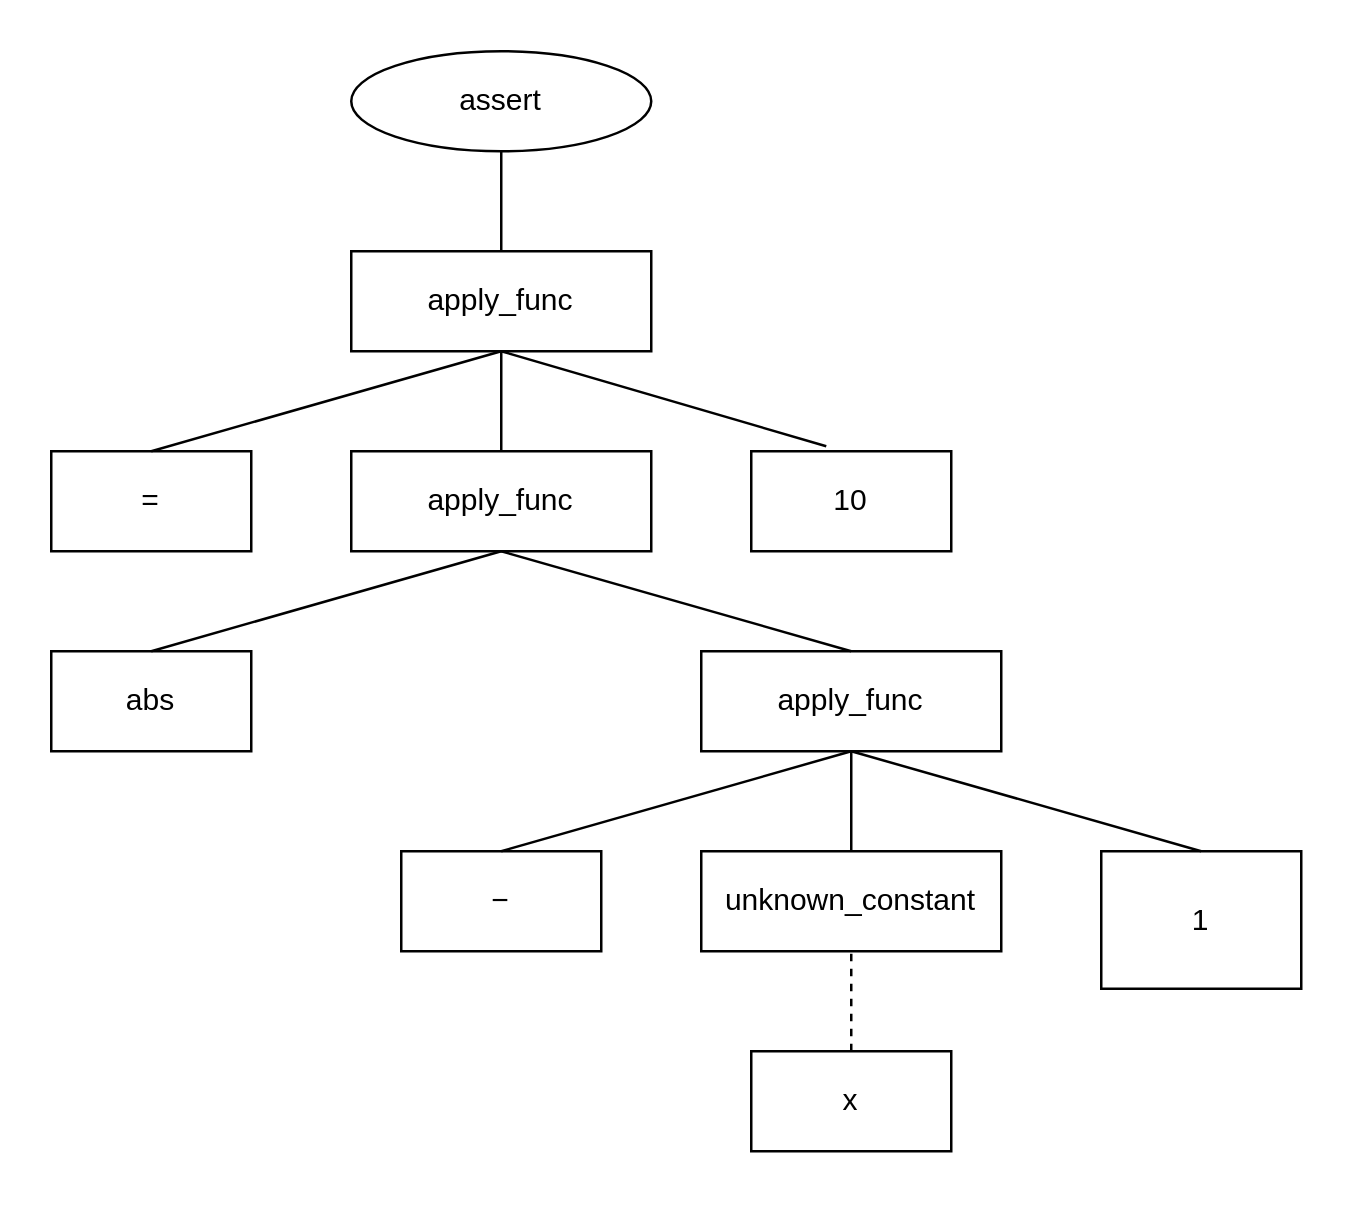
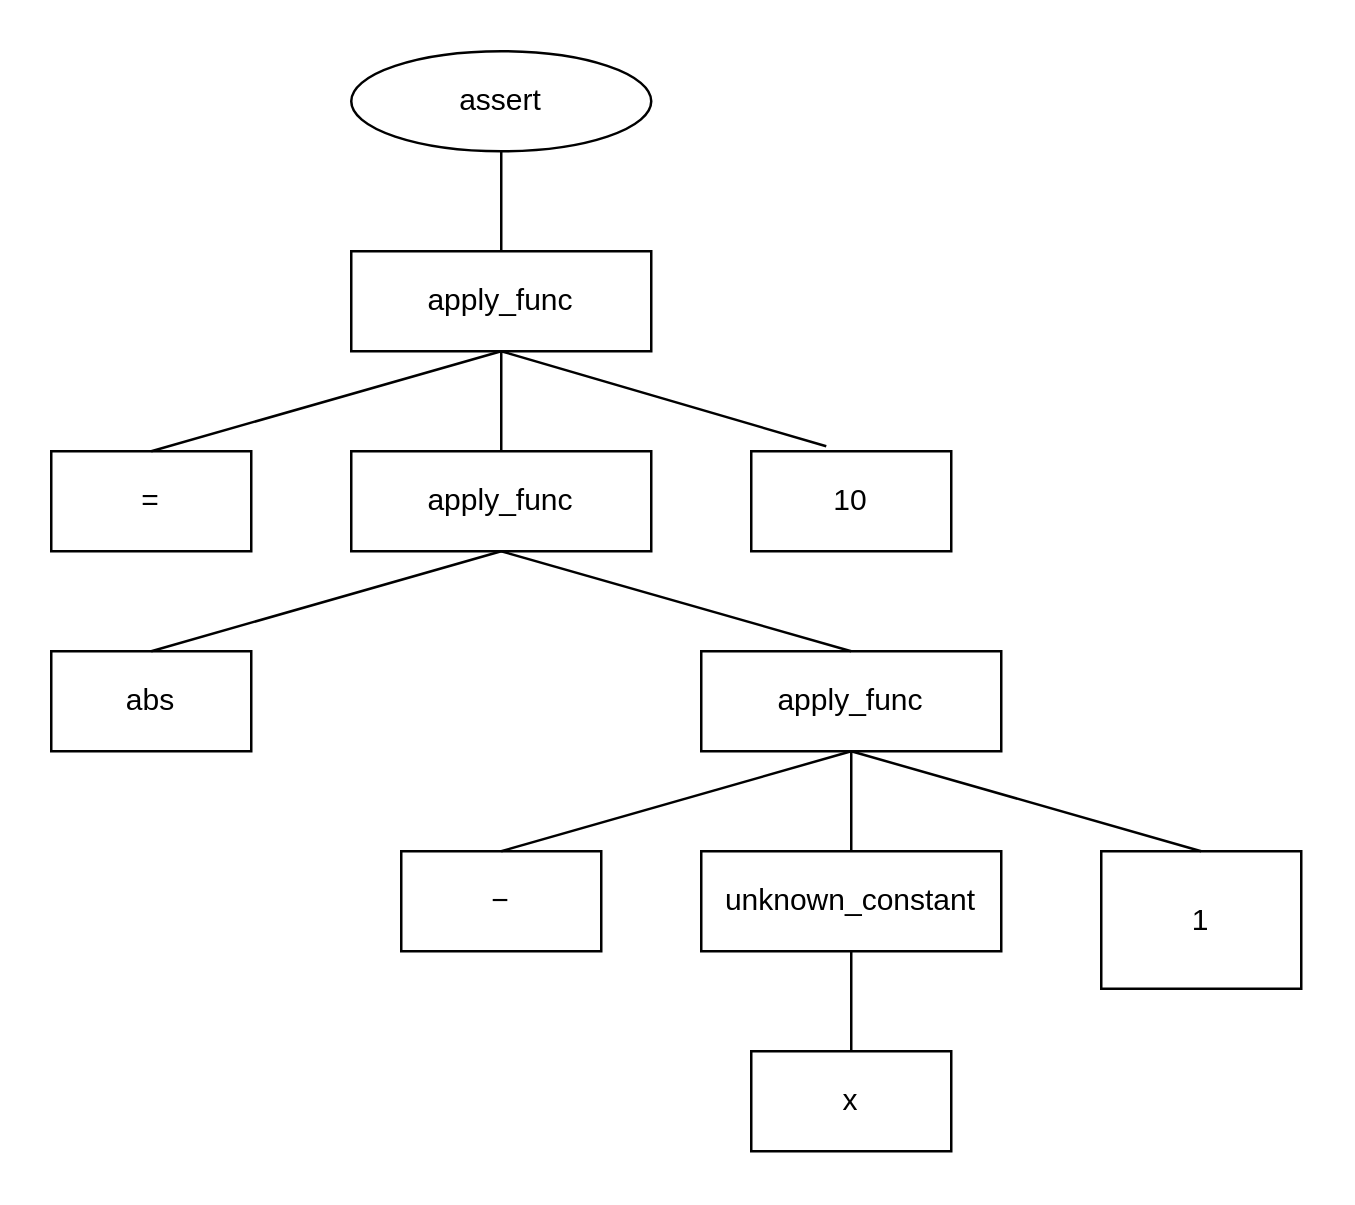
(851, 998) -> (851, 998)
